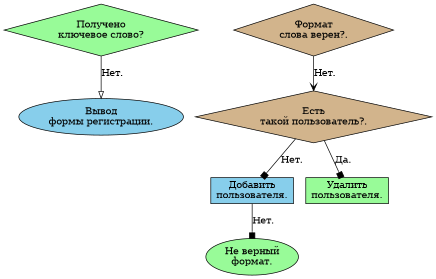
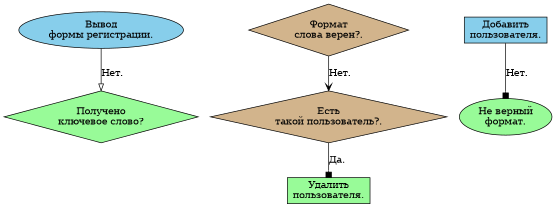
(101, 74) -> (101, 66)
(281, 156) -> none
